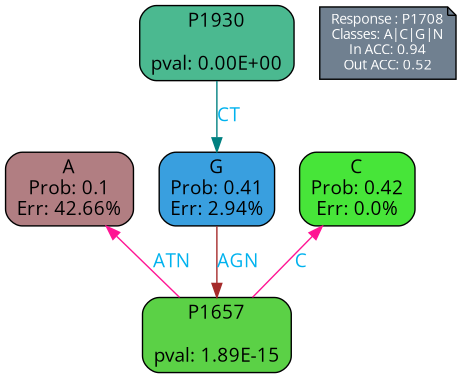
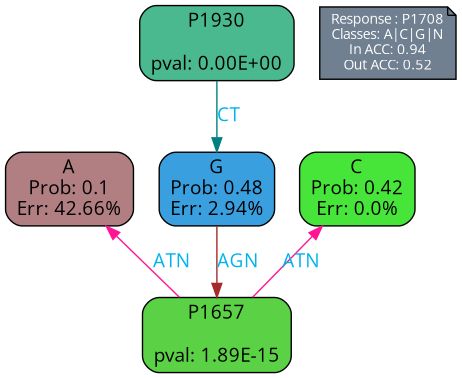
(217, 189) -> (217, 189)
(302, 262) -> (302, 262)
